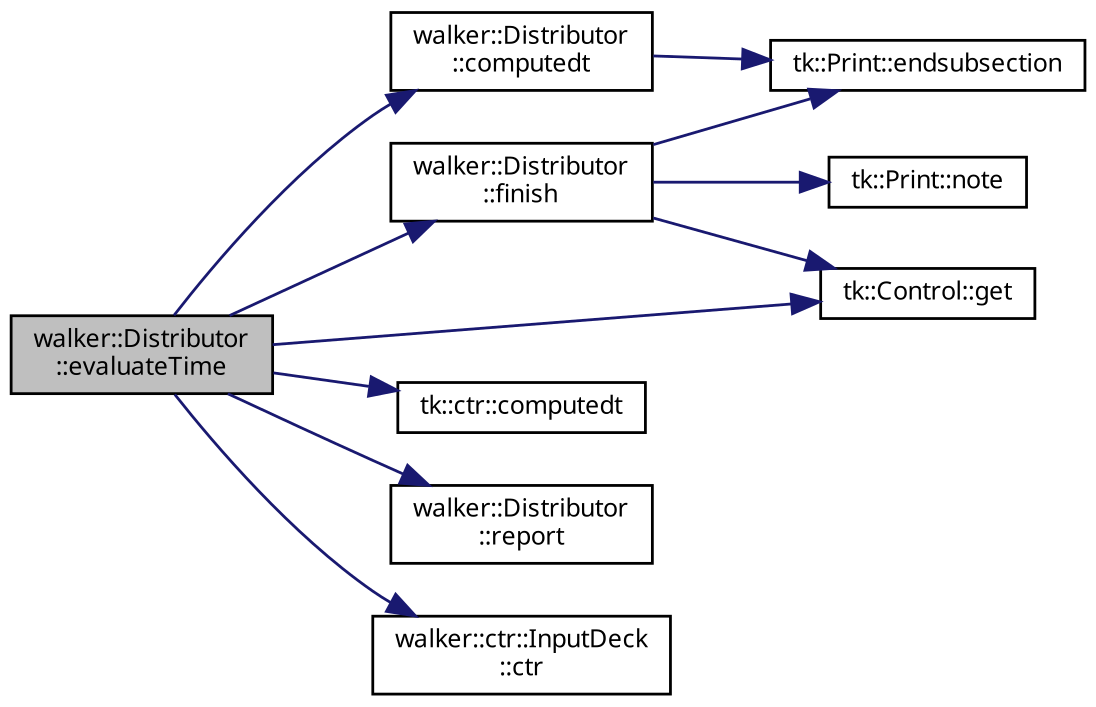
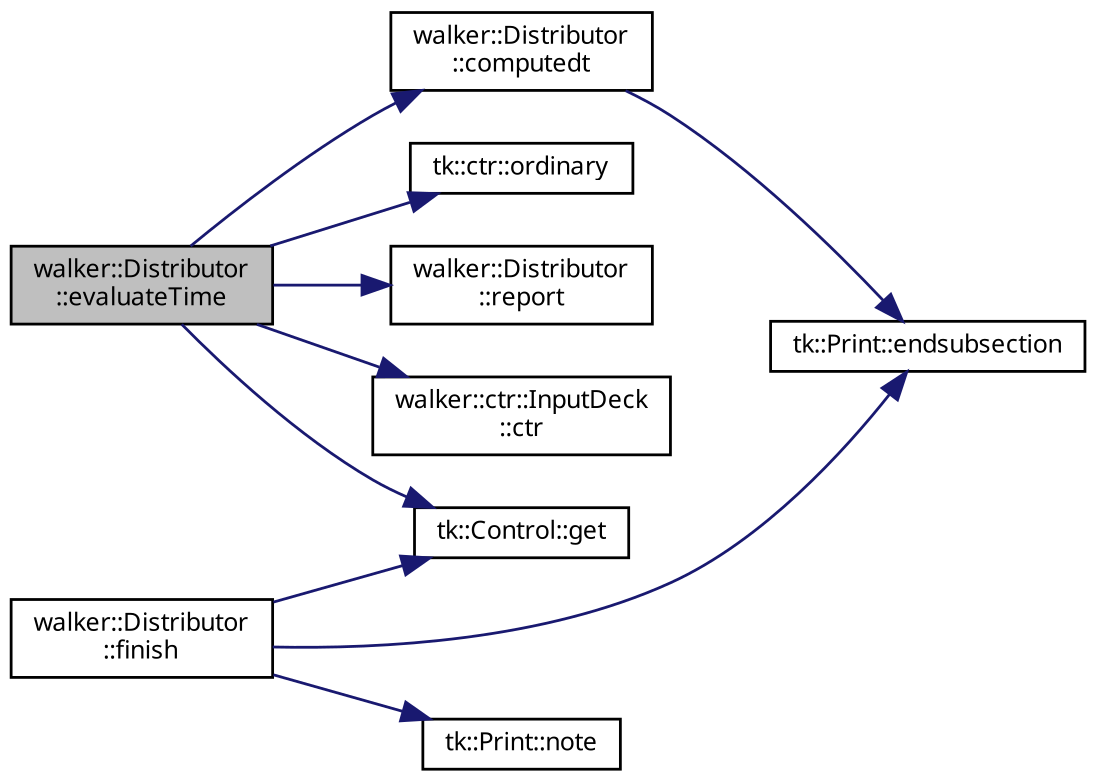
(319, 274) -> none
(522, 408) -> (522, 168)
